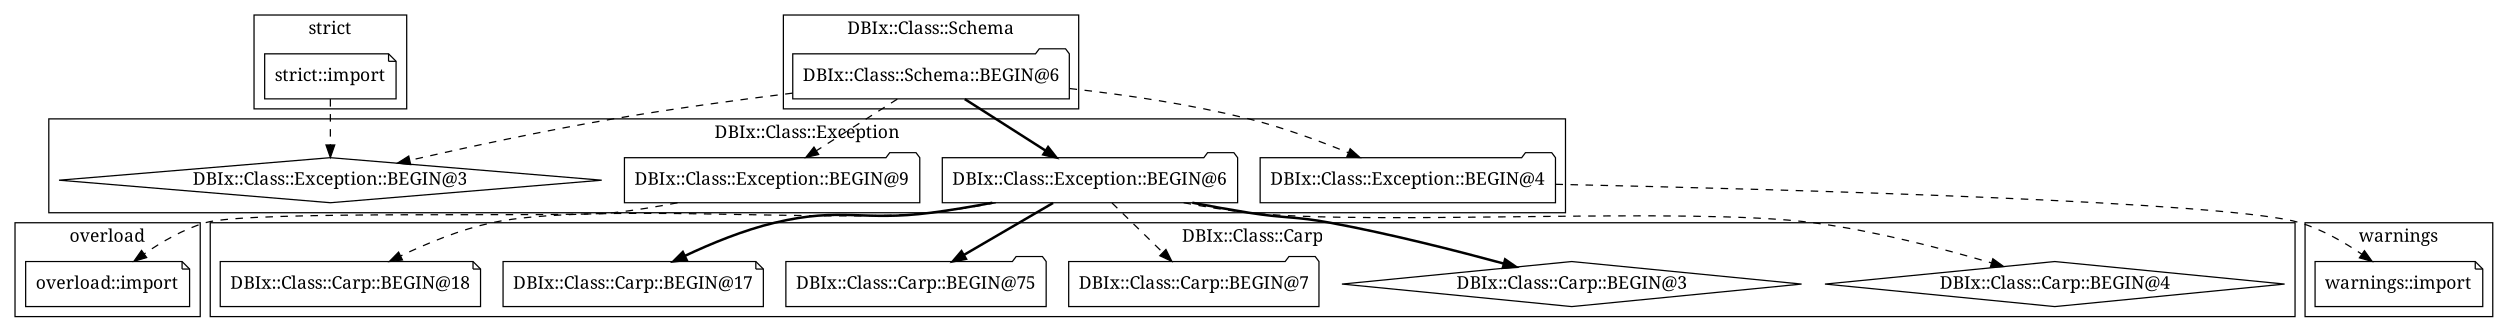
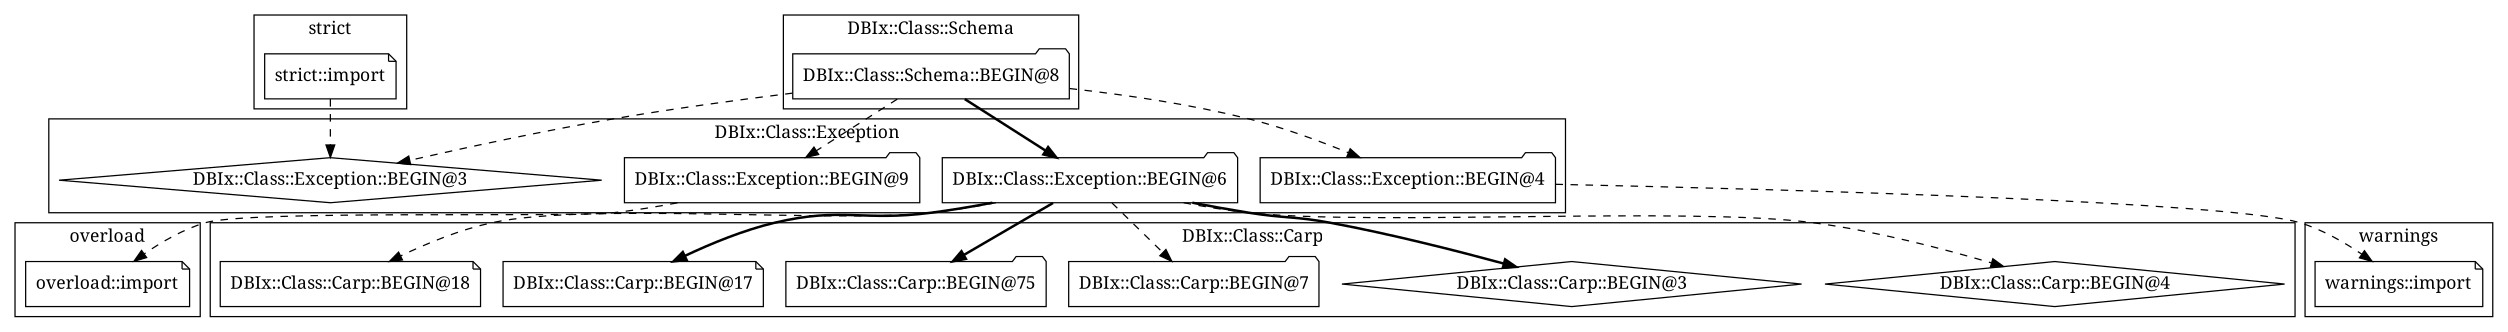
(931, 76) -> (931, 76)
